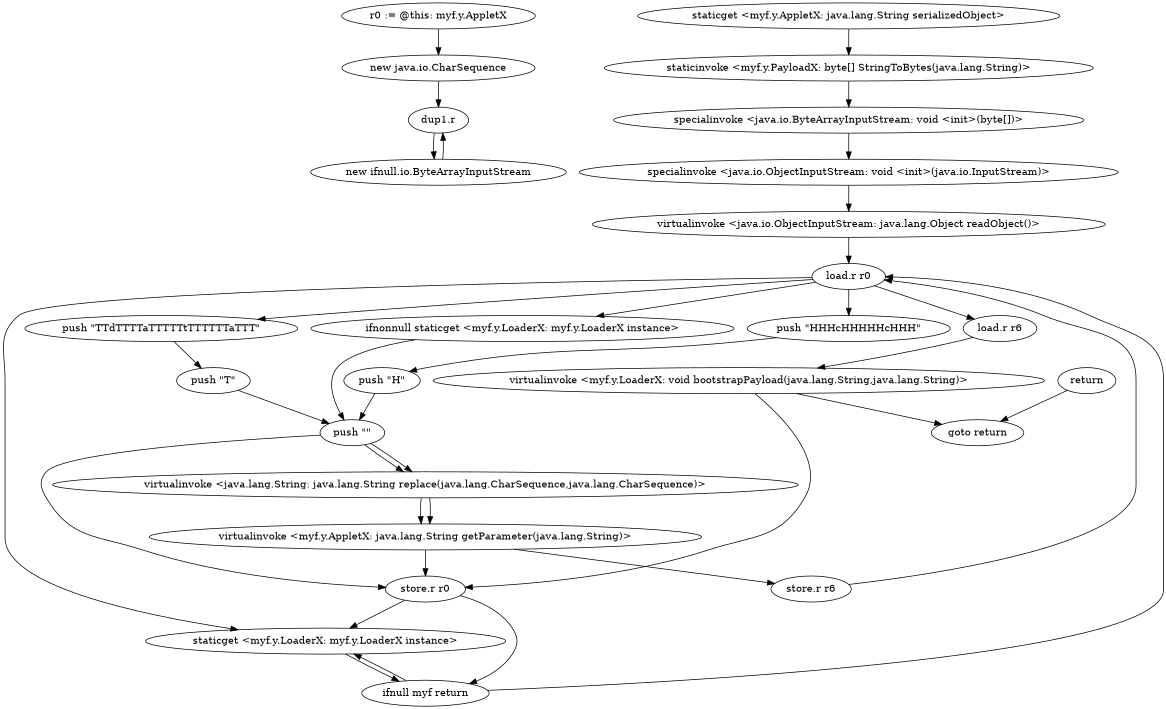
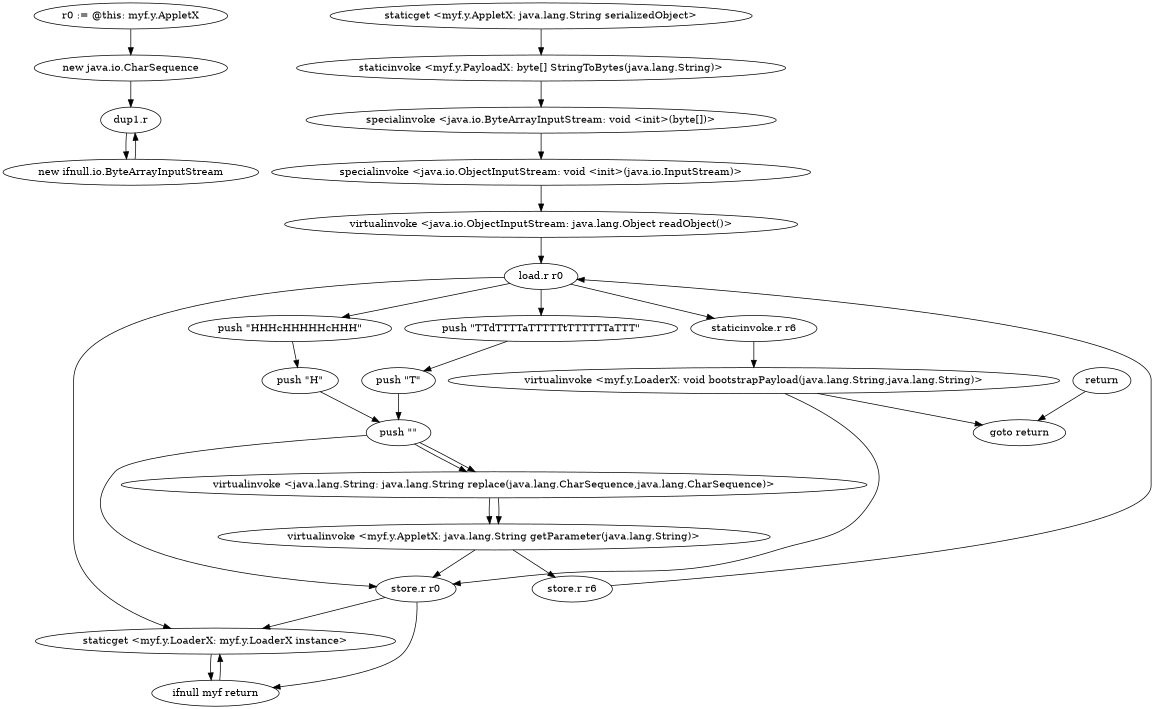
(522, 329) -> none
(1000, 329) -> (754, 329)
(1089, 631) -> none
